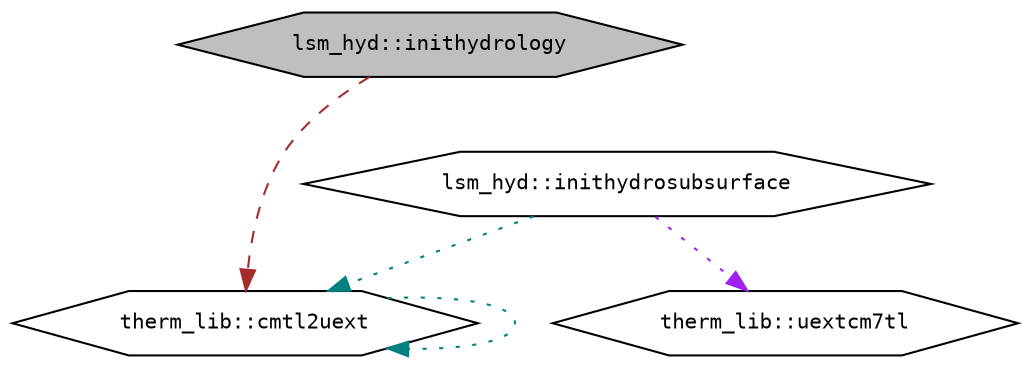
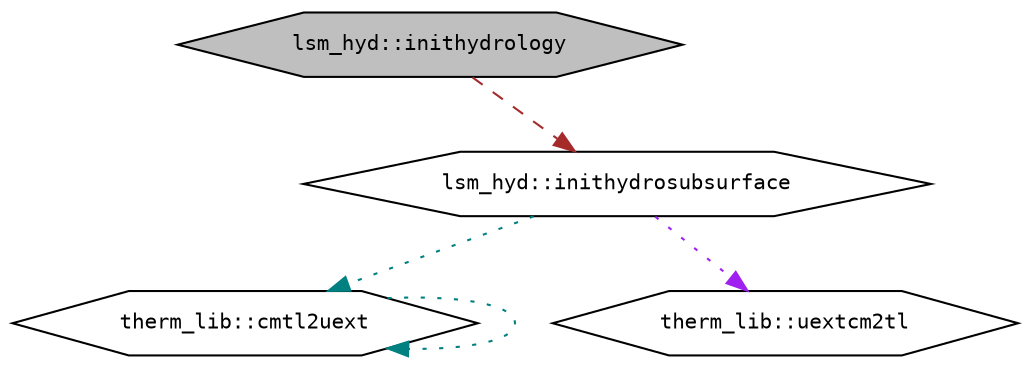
(282, 156) -> (515, 108)
(785, 323) -> (785, 323)
